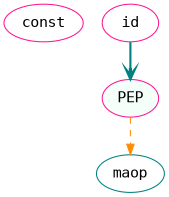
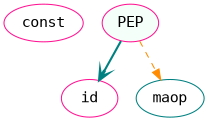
(130, 56) -> (113, 56)
